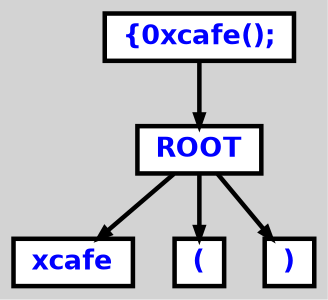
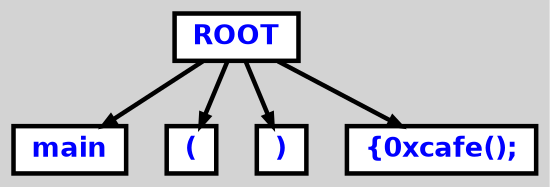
(199, 88) -> (334, 91)
(73, 262) -> (70, 150)
